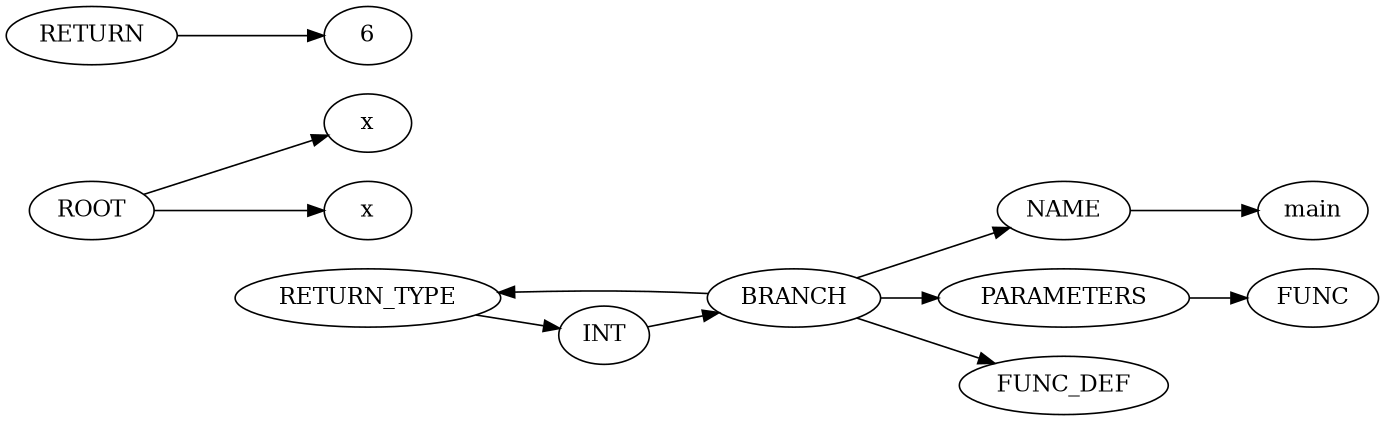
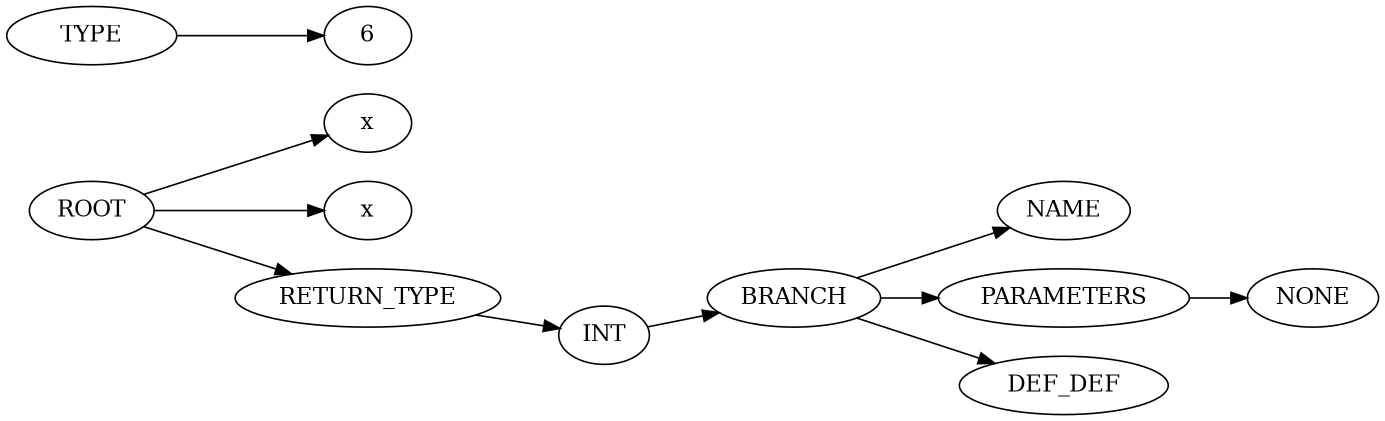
(92, 36) -> (92, 36)
(1313, 211) -> none
(612, 291) -> (210, 248)
(1313, 298) -> (1313, 298)
(1064, 385) -> (1064, 385)
